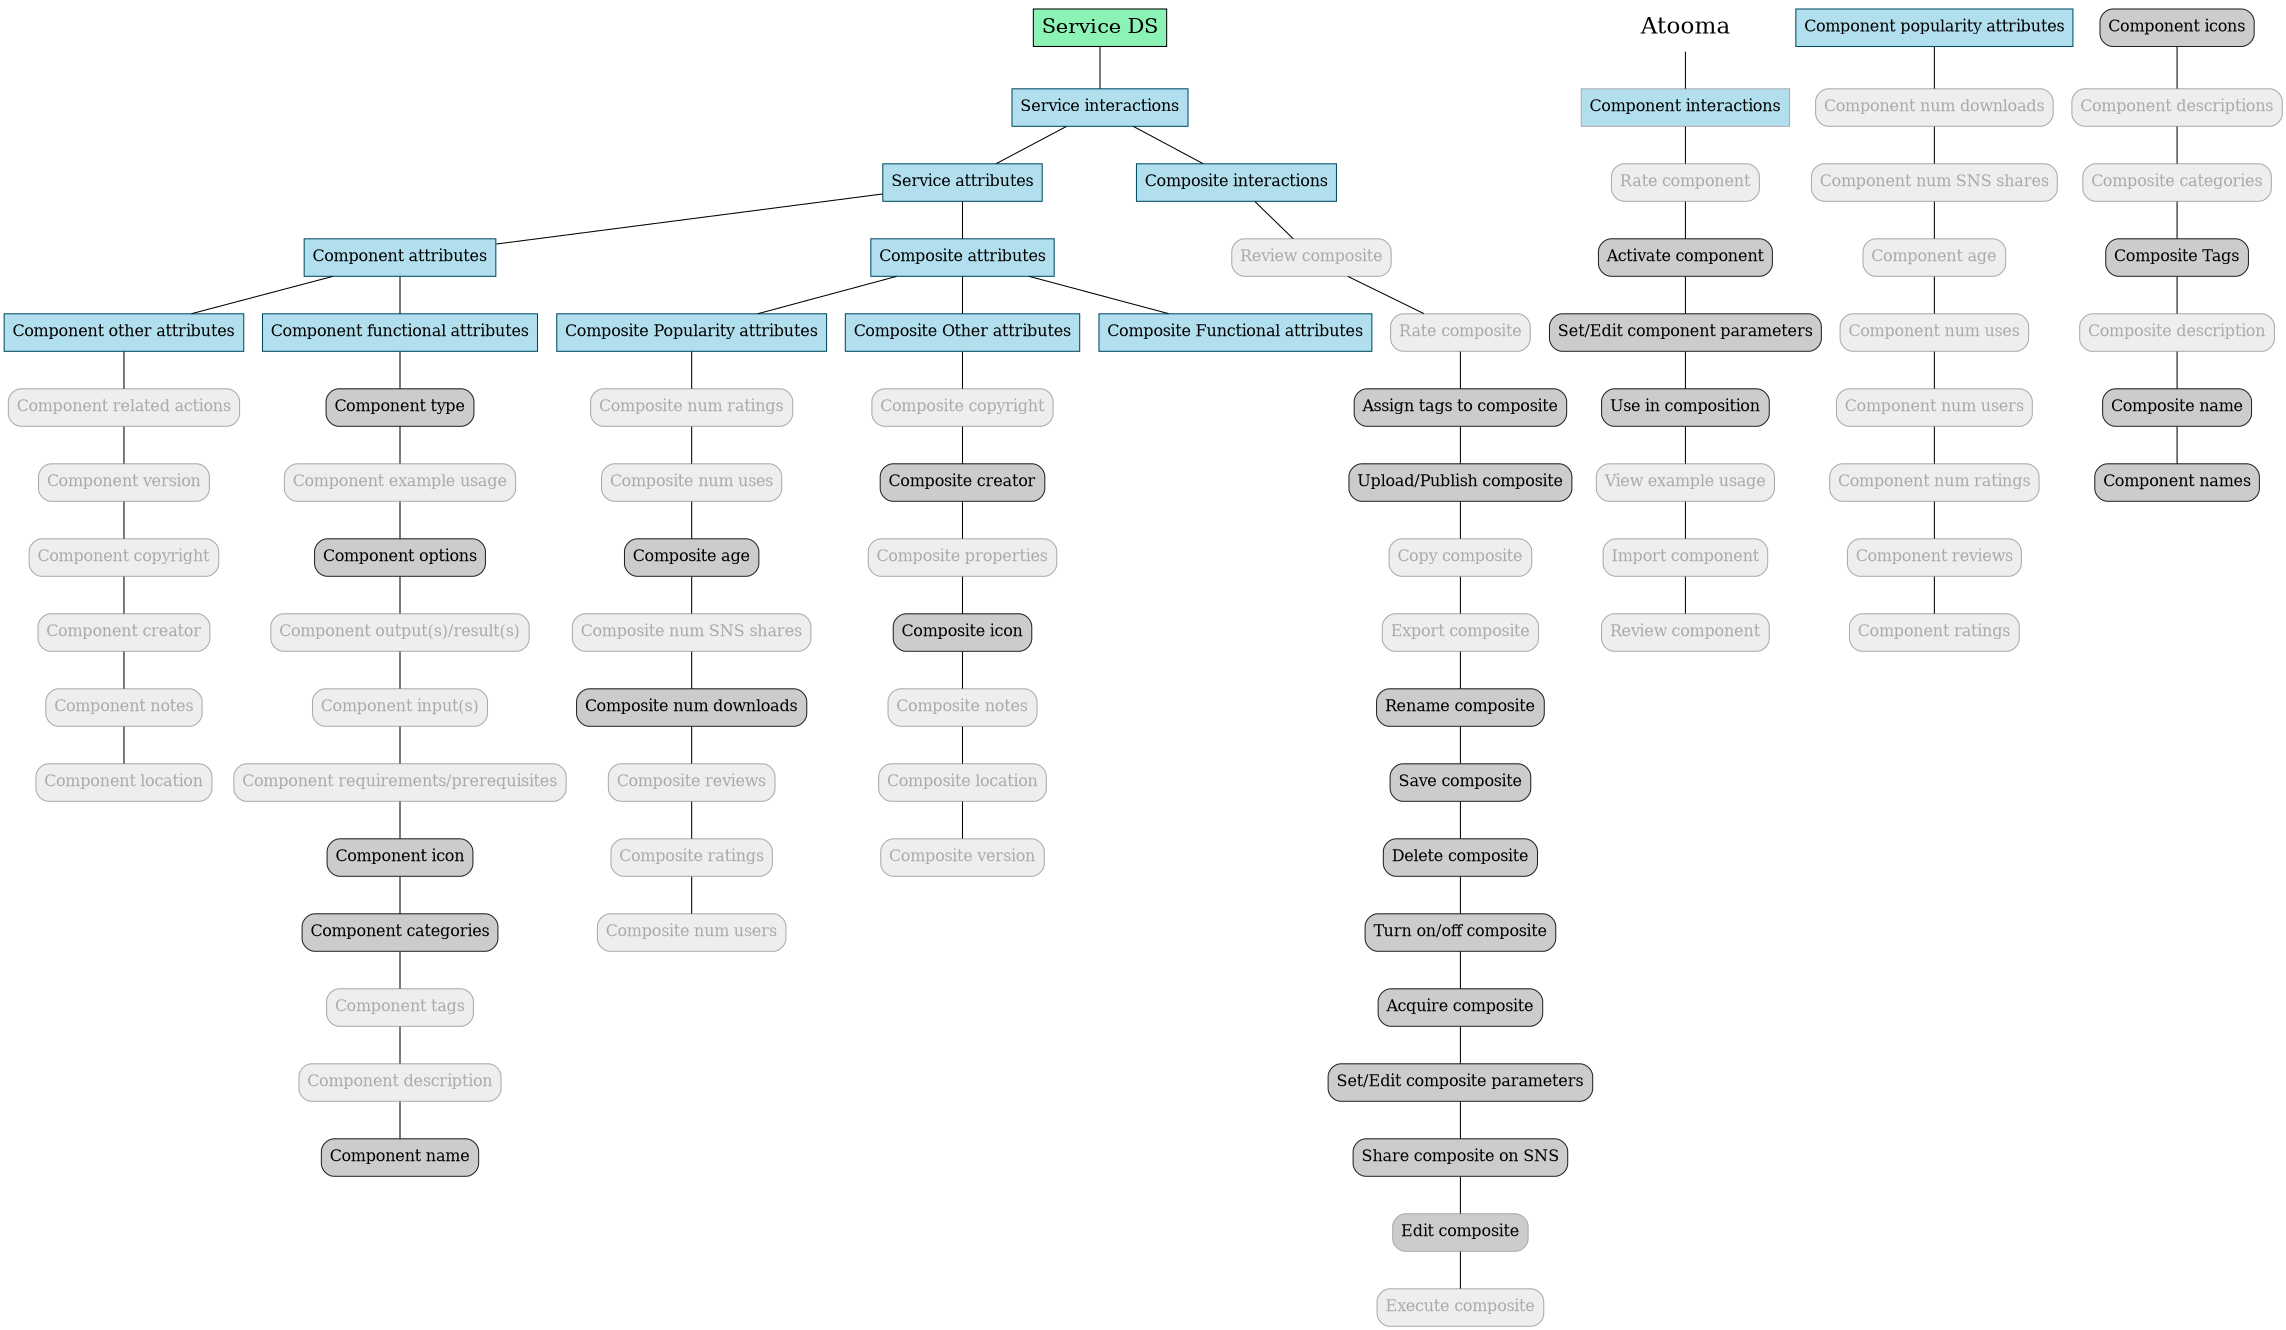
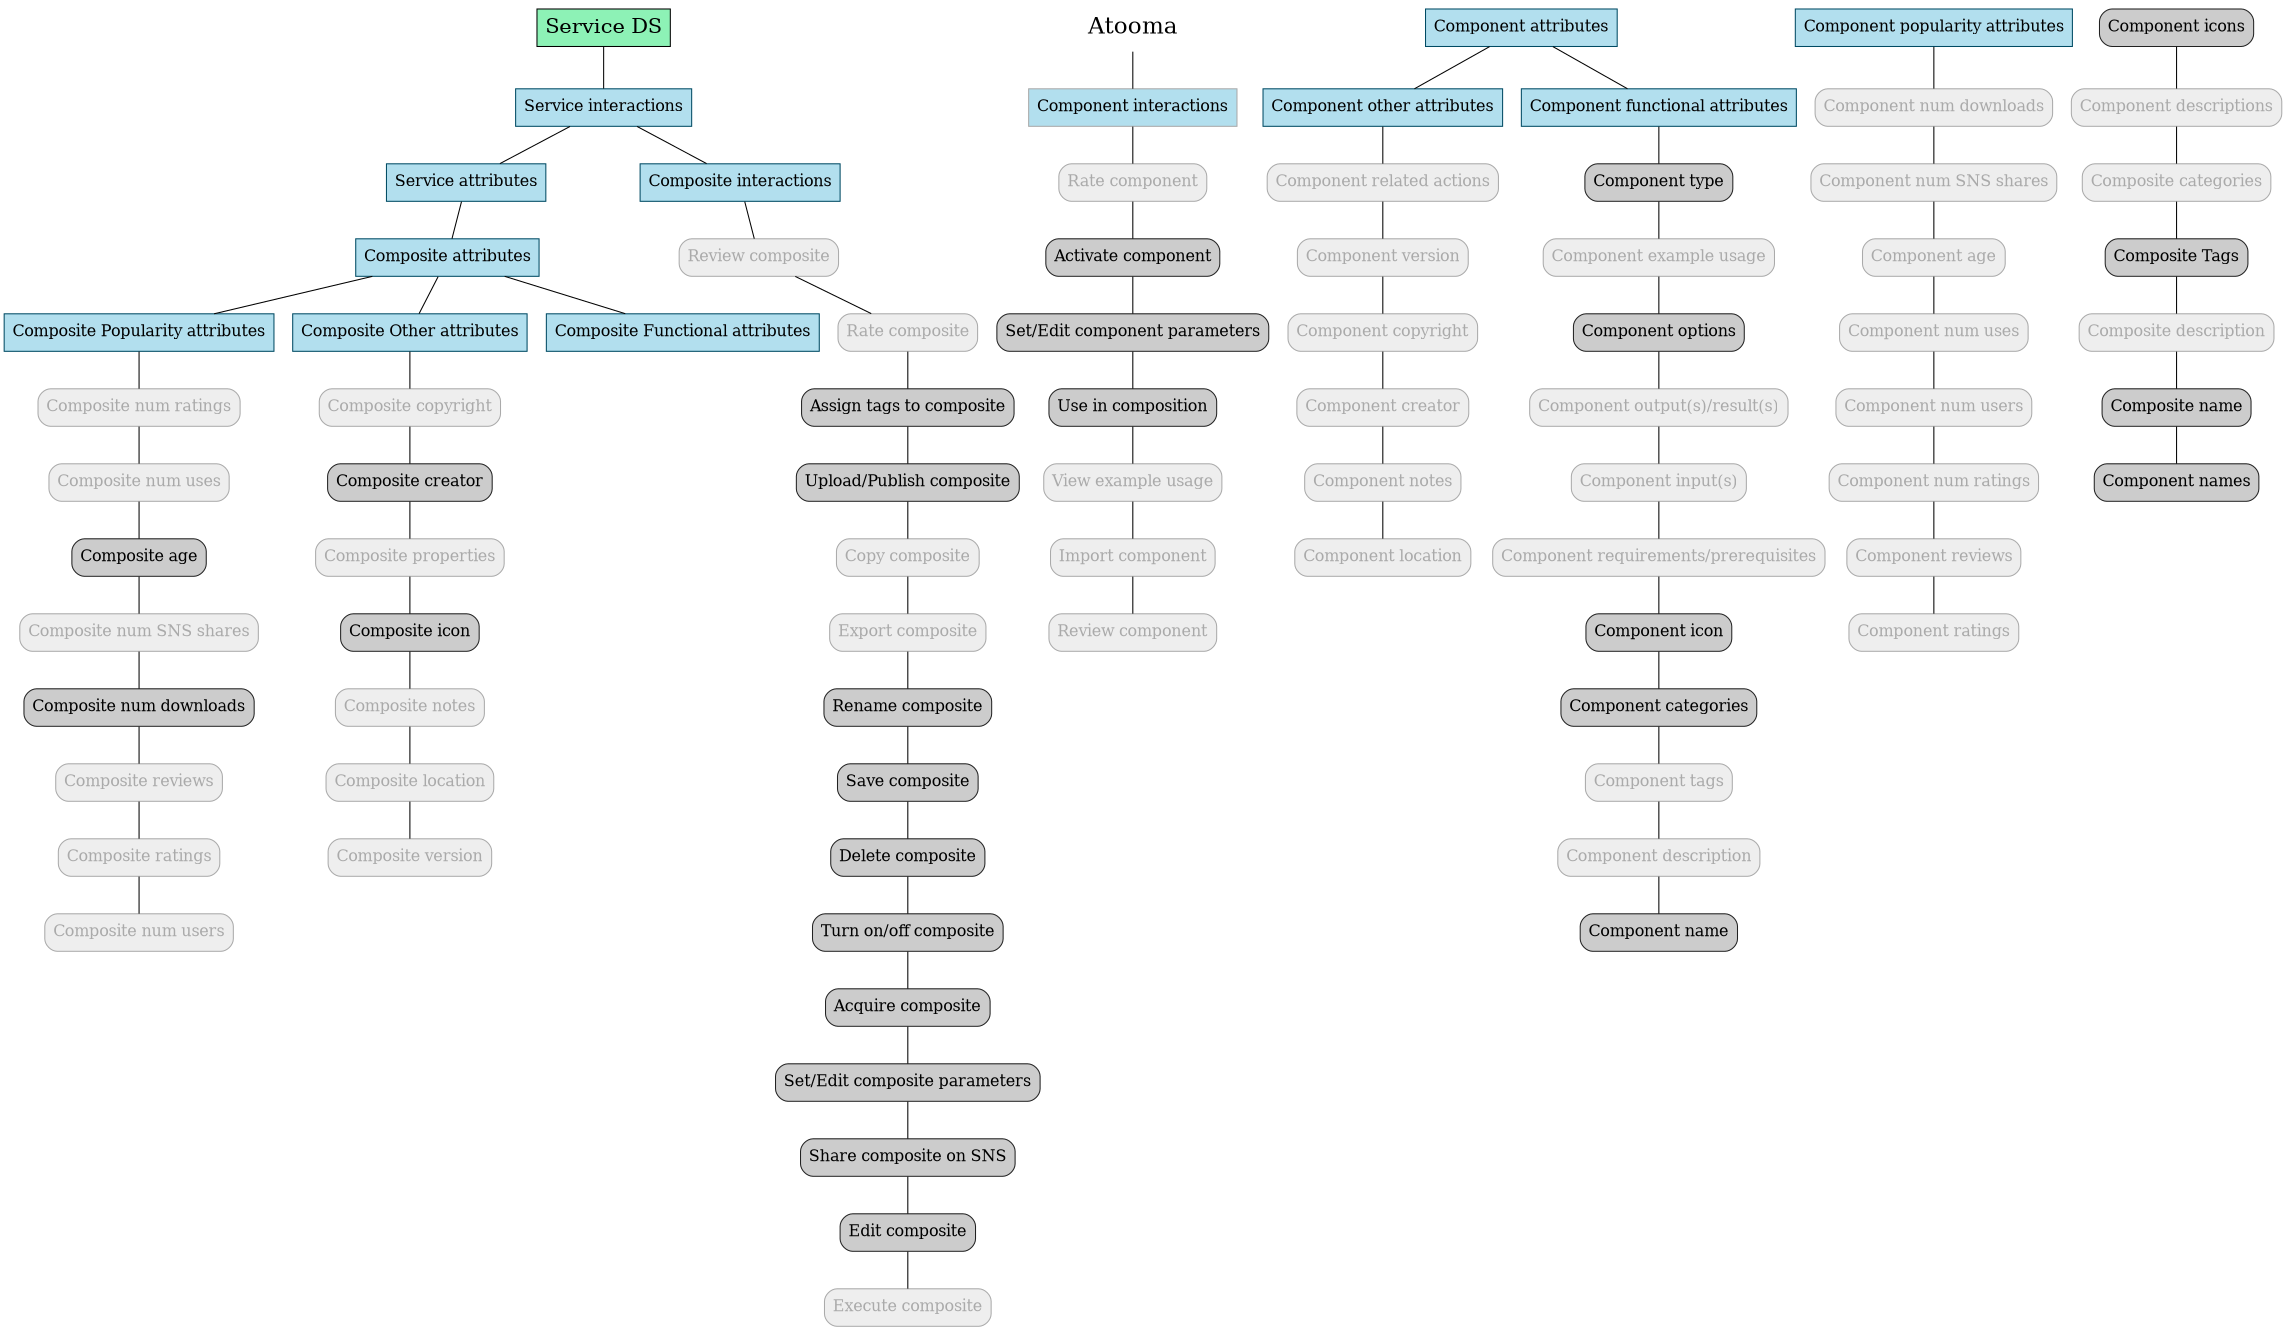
(690, 219) -> none
(1460, 1233) -> (908, 1233)
